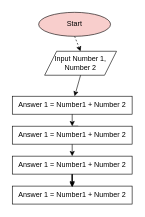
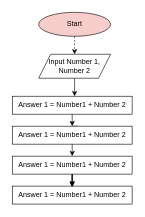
(81, 63) -> (75, 66)
